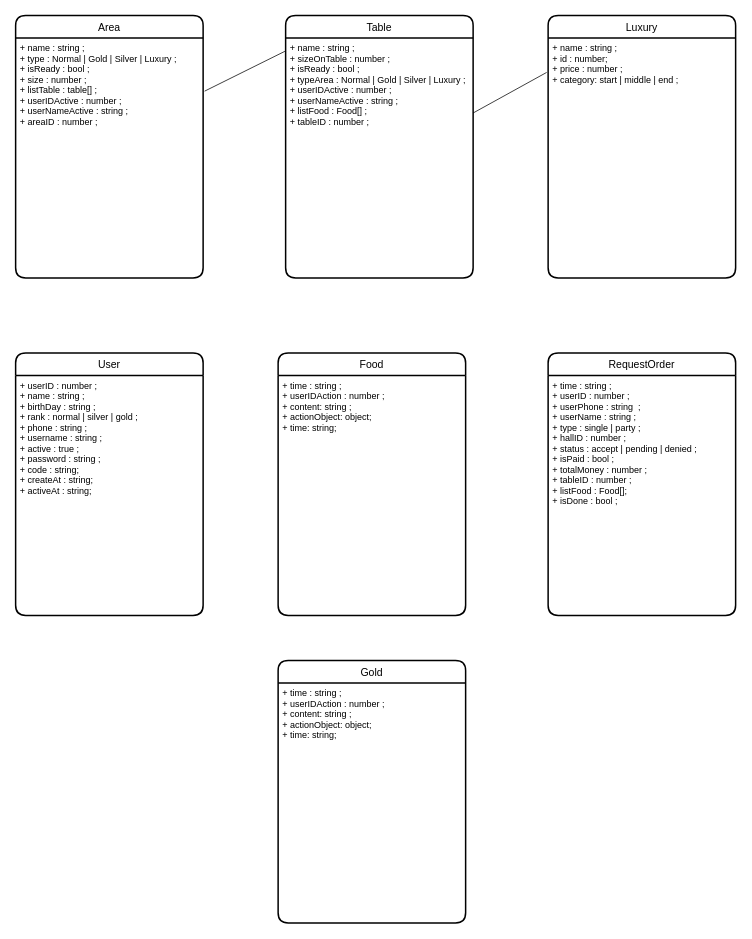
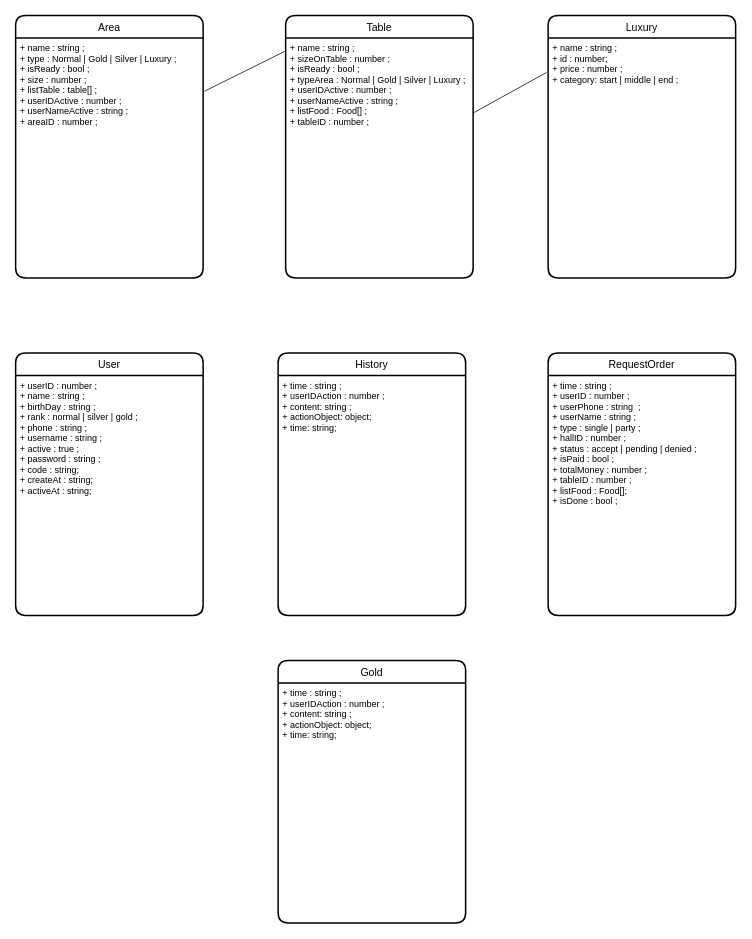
(371, 365) -> (371, 365)
